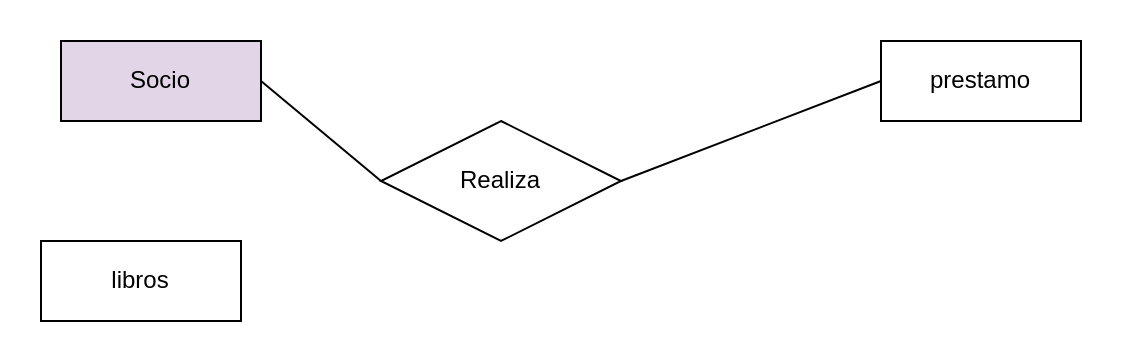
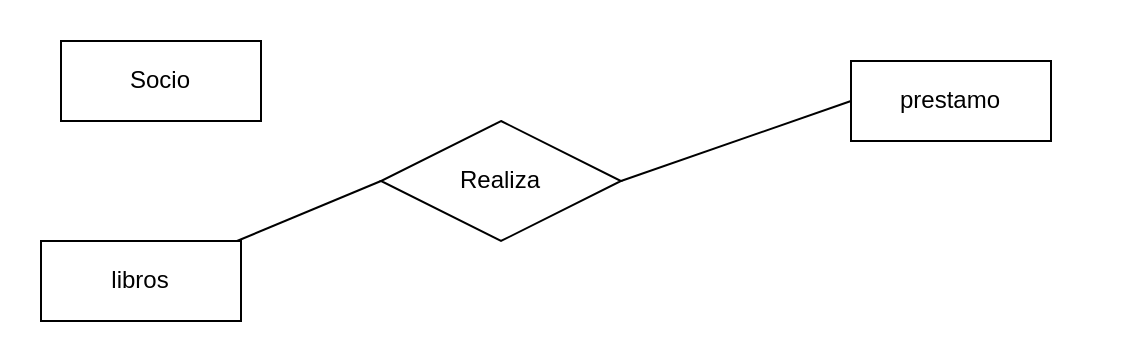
(161, 81) -> (161, 81)
(981, 81) -> (951, 101)
(321, 131) -> (309, 211)
